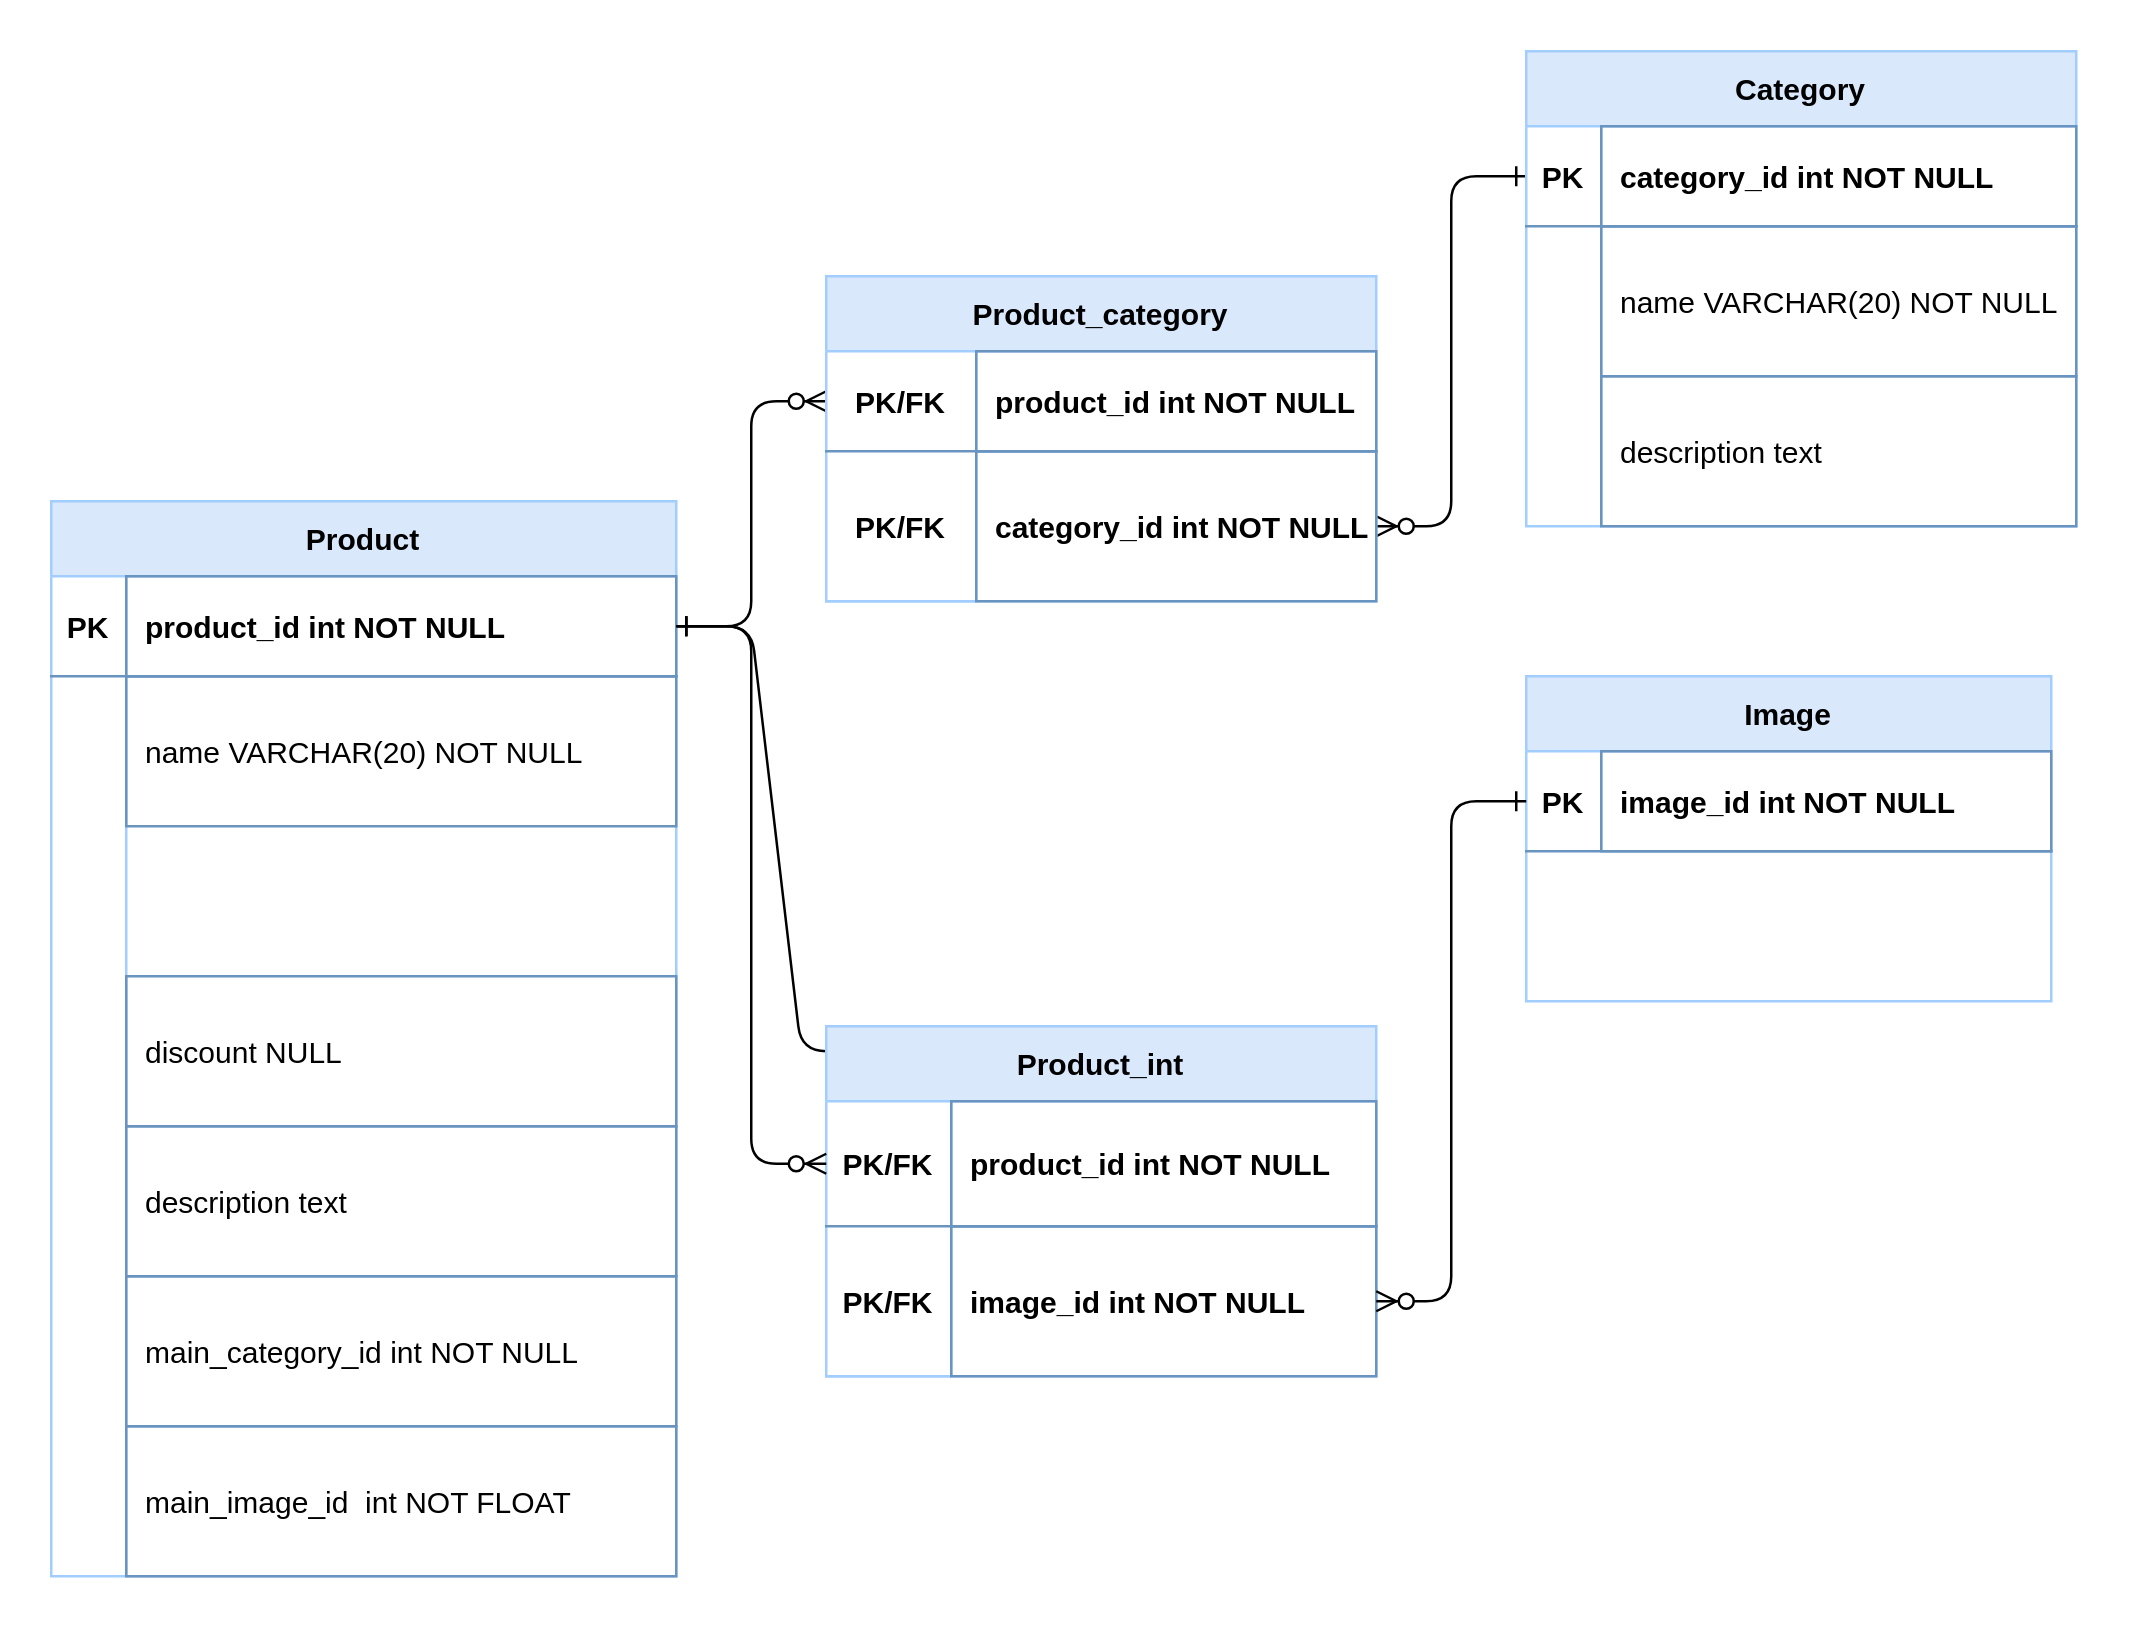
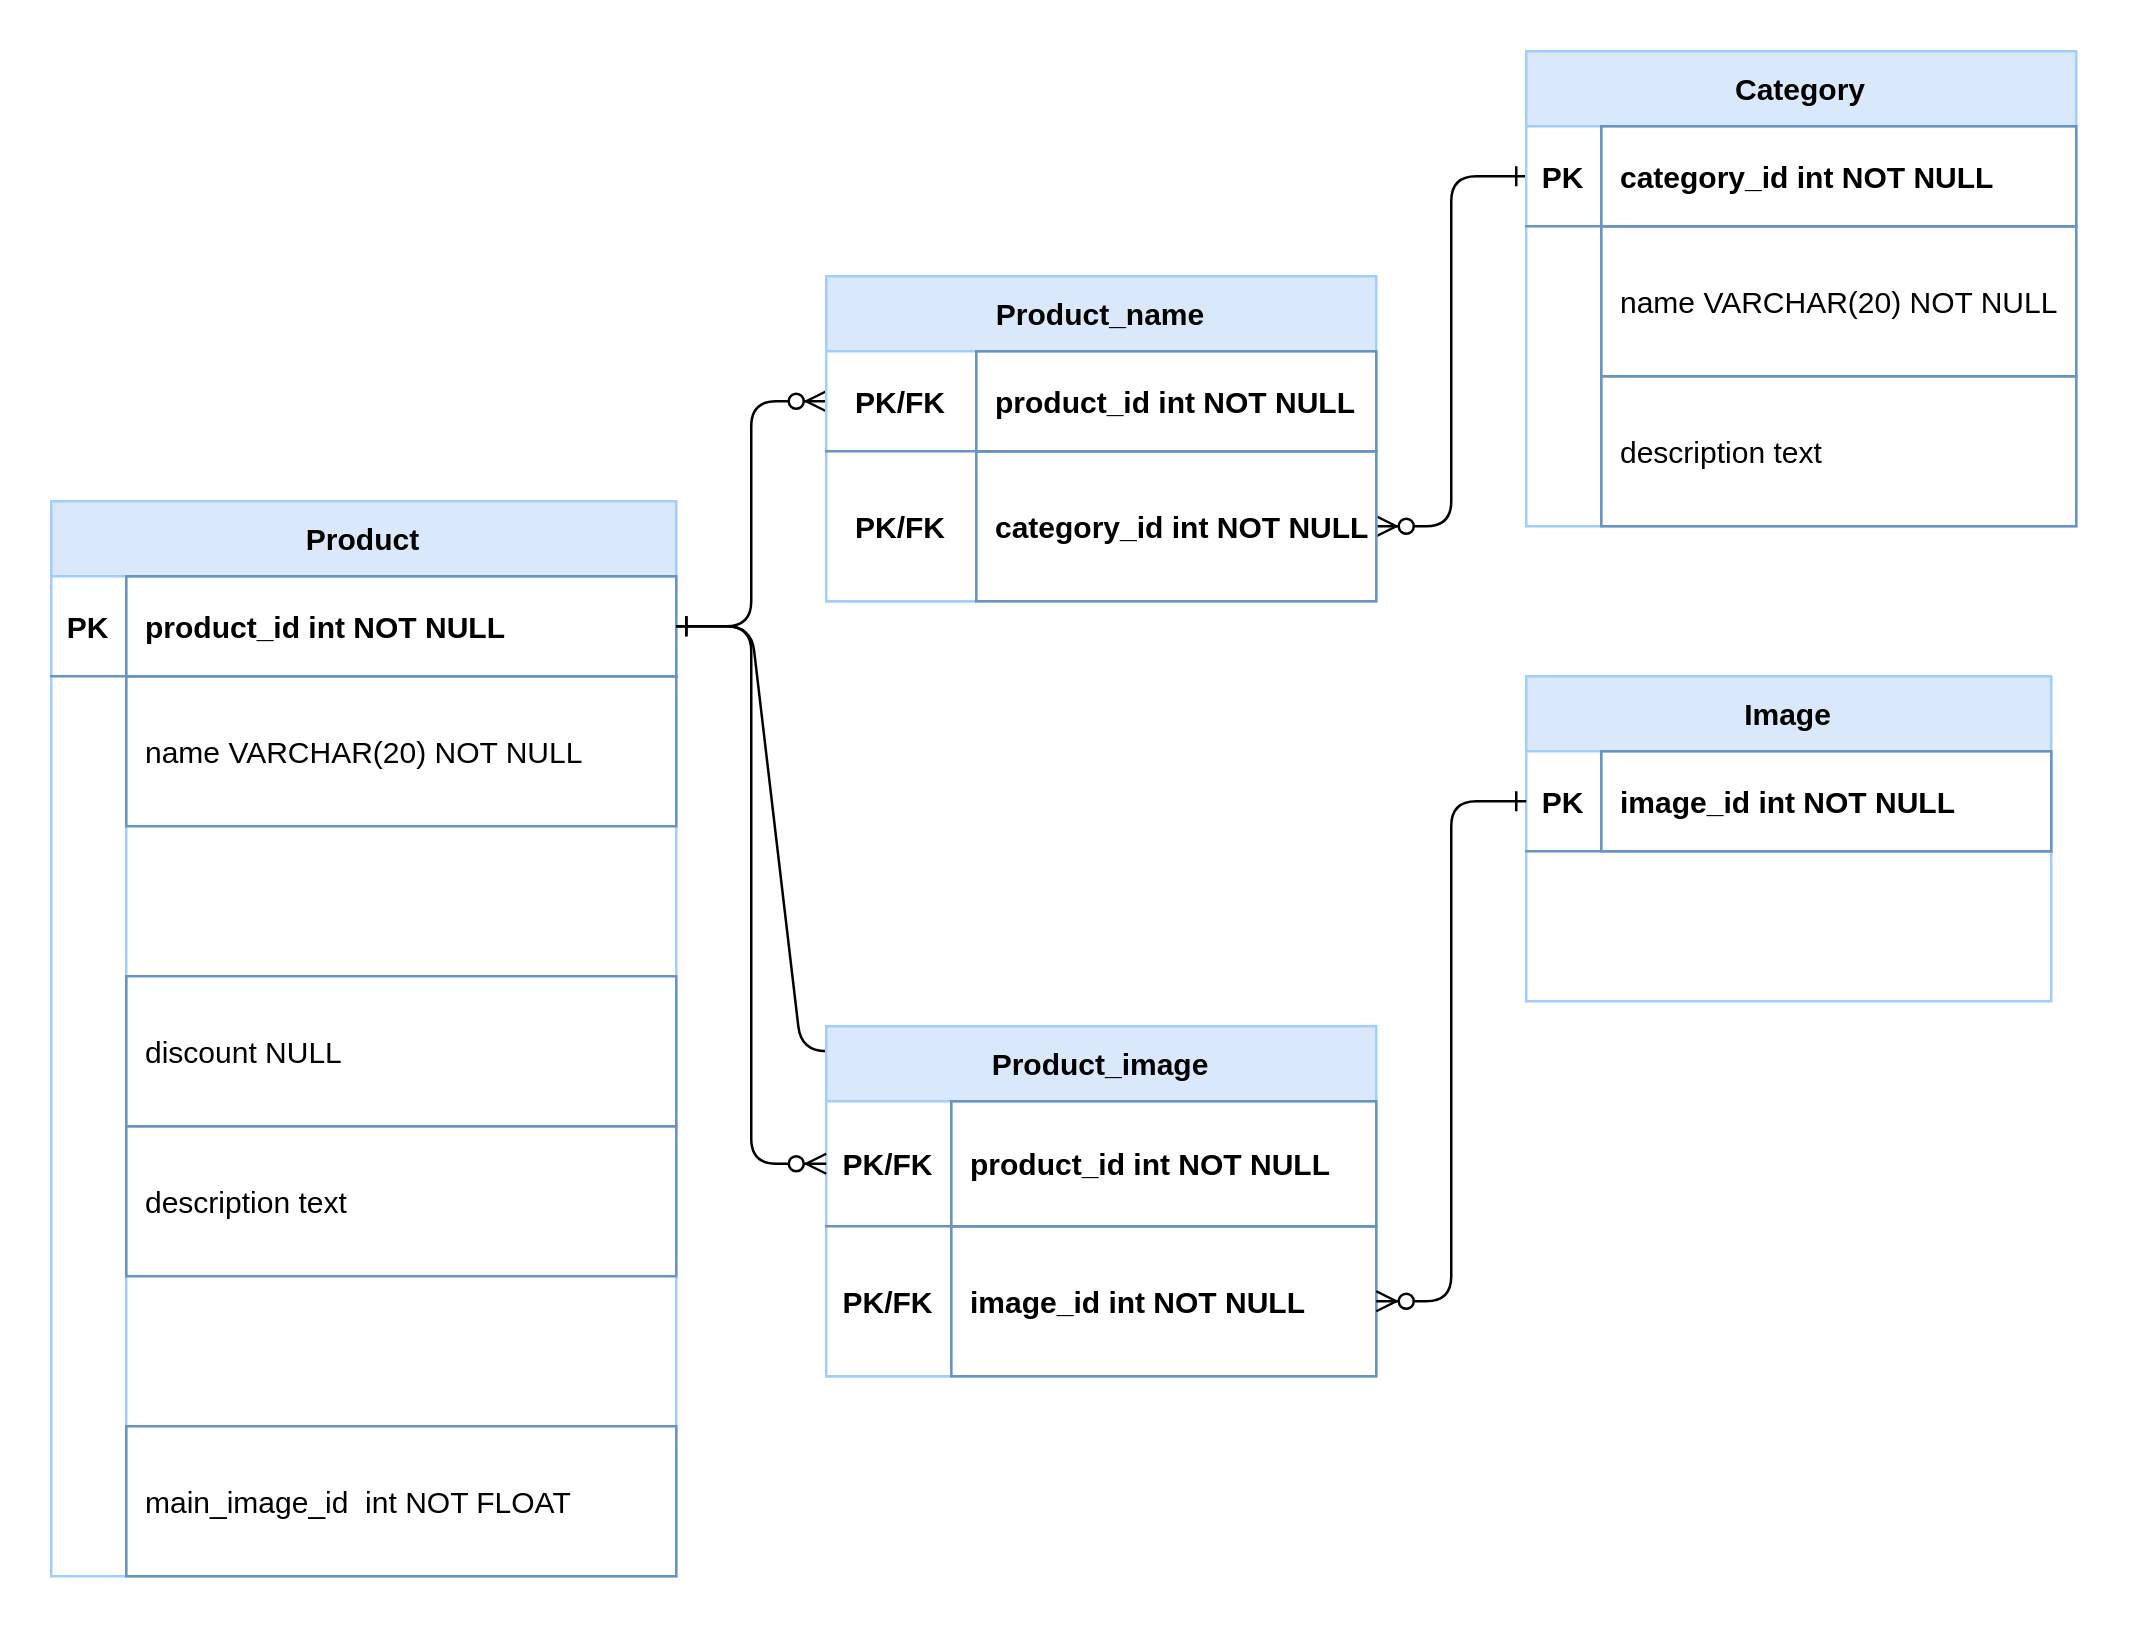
(1100, 315) -> (1100, 315)
(1100, 1065) -> (1100, 1065)
(401, 1351) -> none
